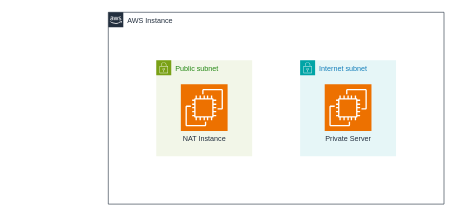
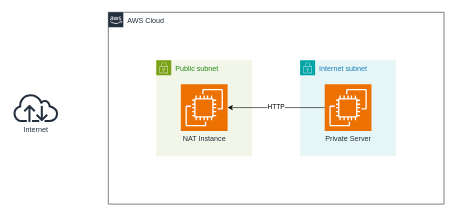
(151, 21) -> (144, 21)
none -> (36, 108)
none -> (279, 108)
